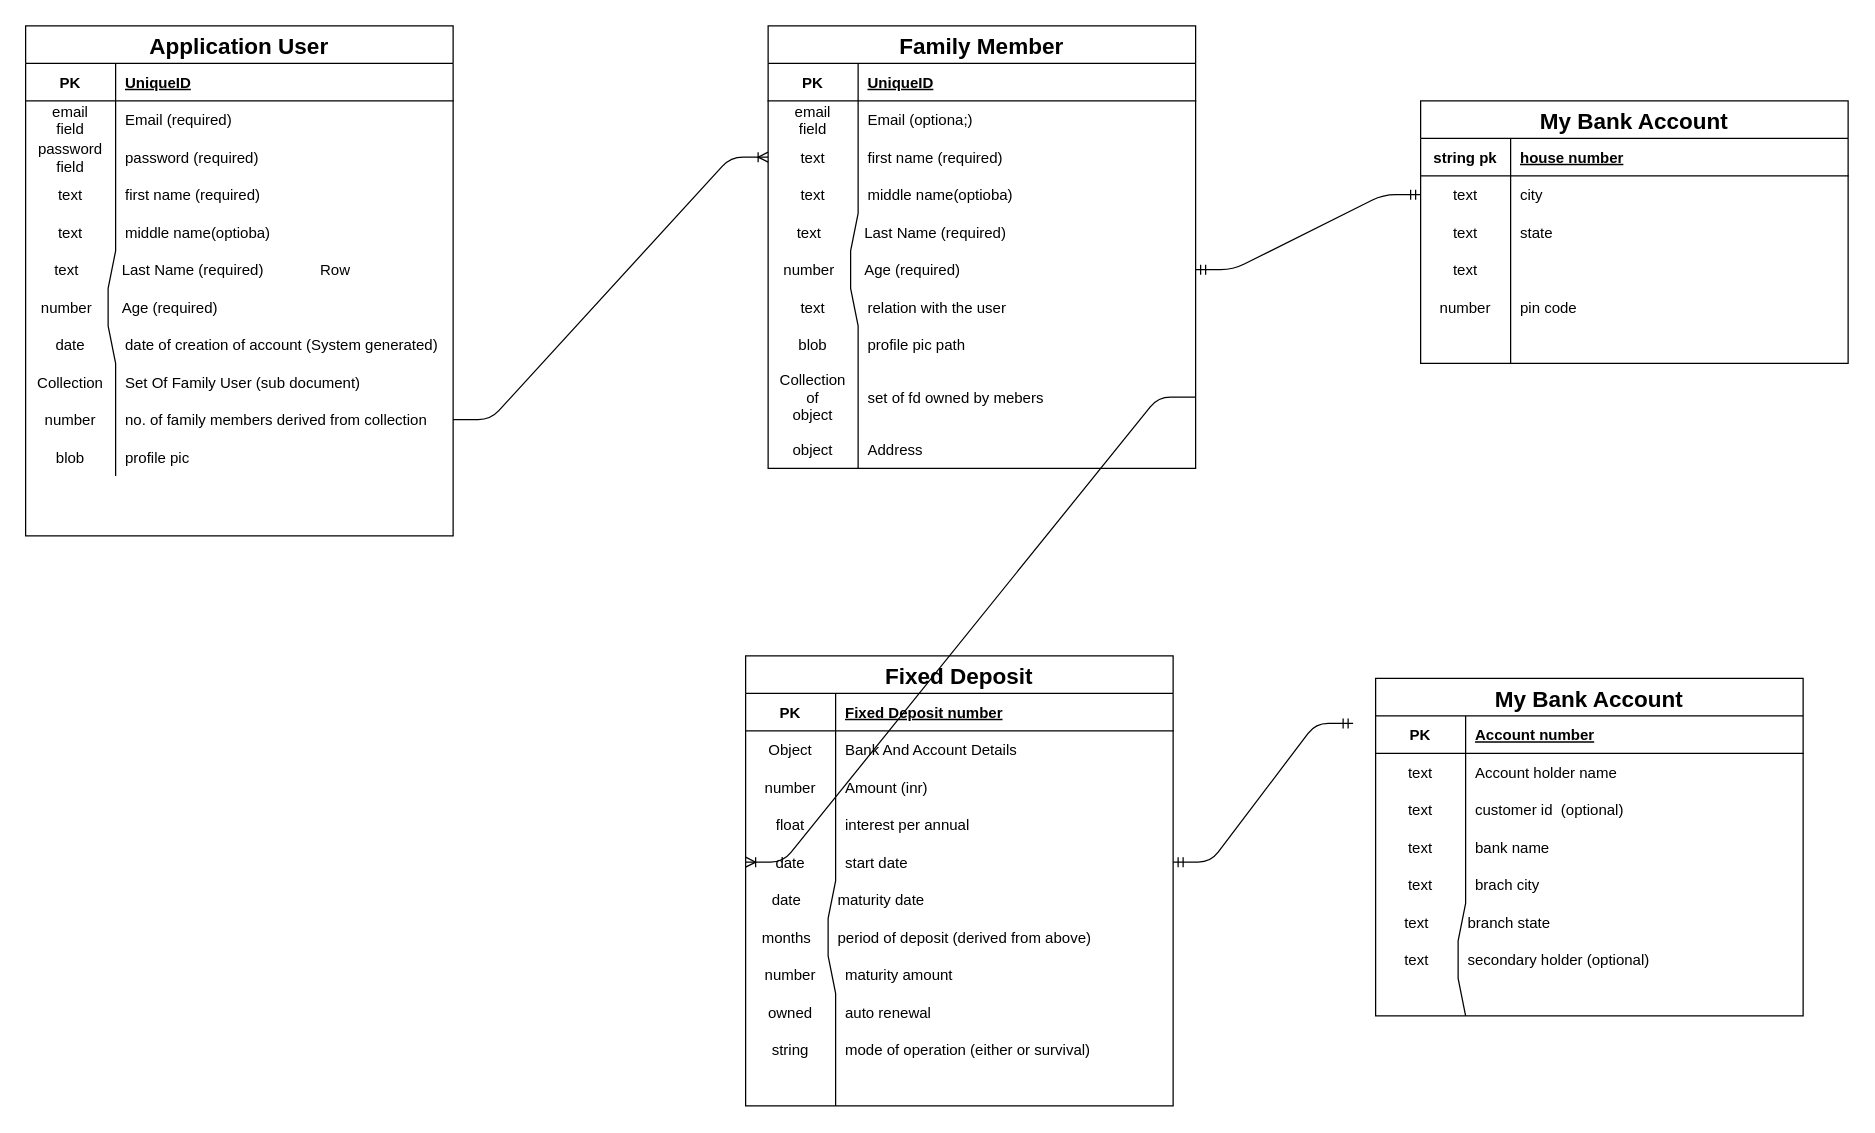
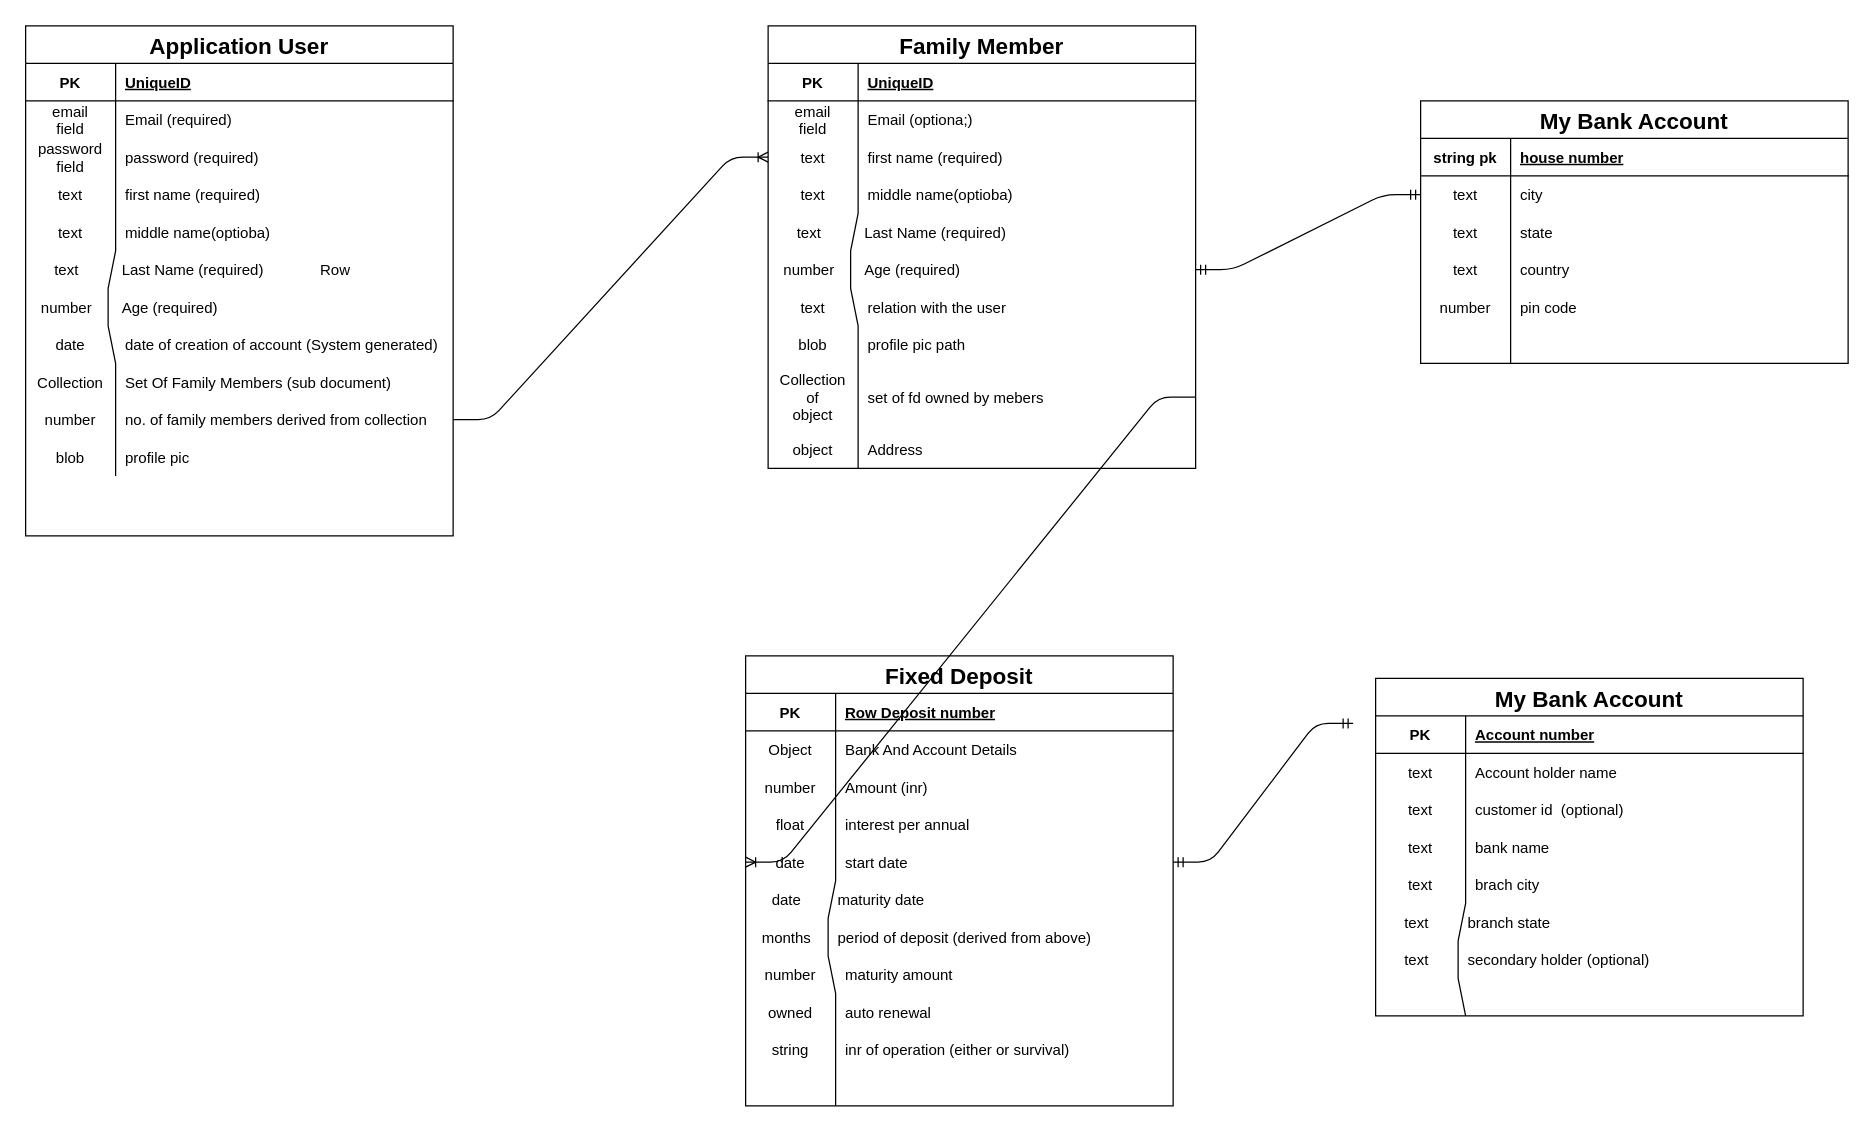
none -> (1679, 269)
(250, 383) -> (263, 383)
(921, 713) -> (915, 713)
(987, 1050) -> (981, 1050)
